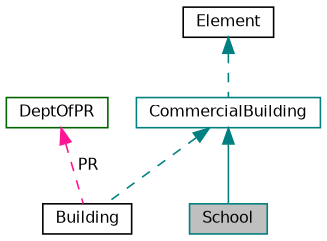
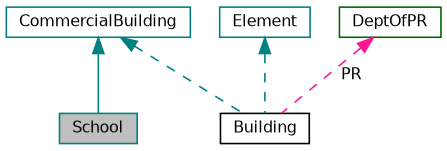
(228, 22) -> (265, 22)
(228, 75) -> (265, 84)
